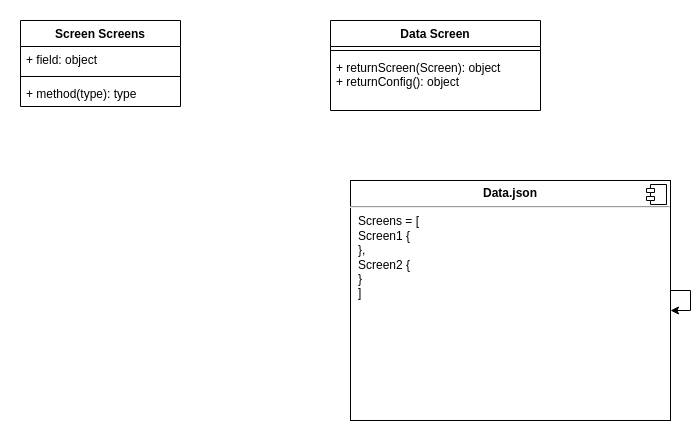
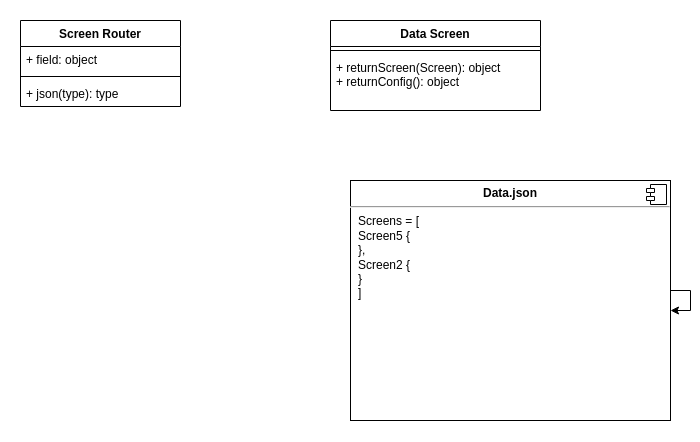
(100, 34) -> (100, 34)
(89, 94) -> (82, 94)
(384, 181) -> (384, 181)
